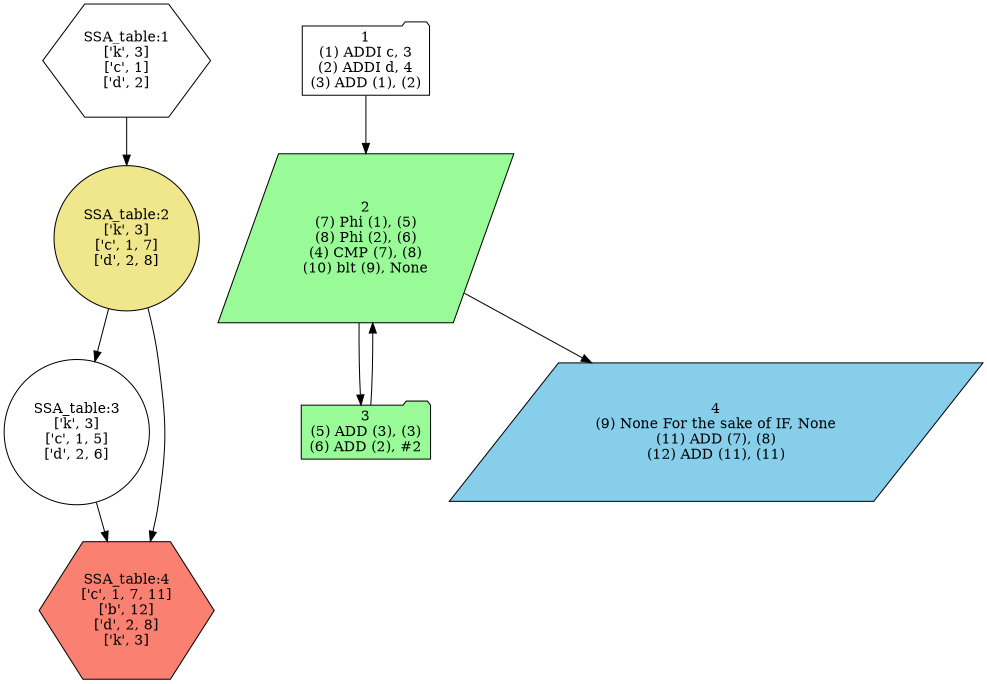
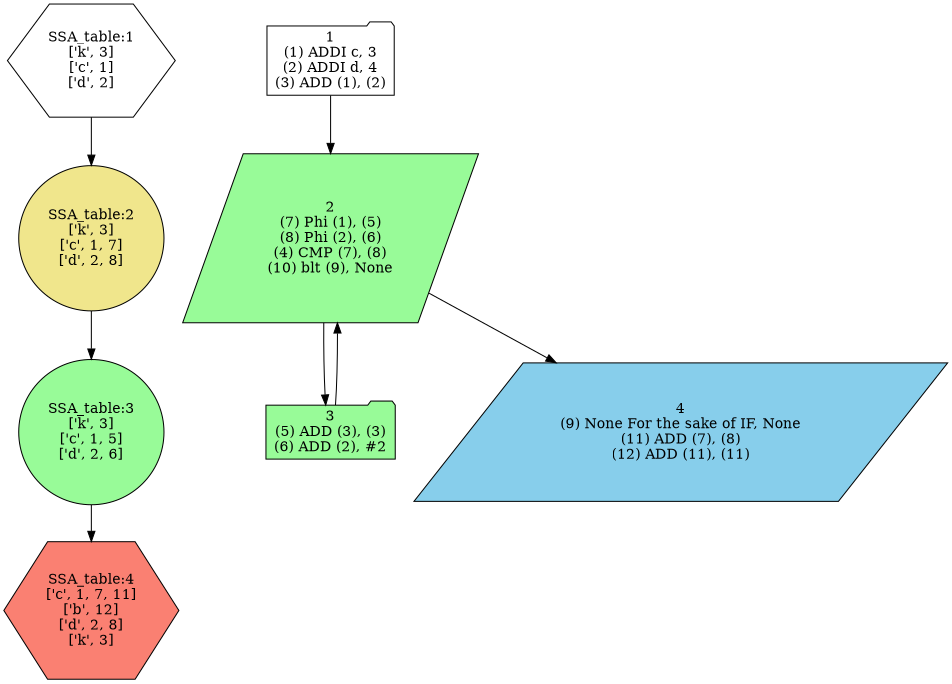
(164, 419) -> none
(77, 432) -> (91, 432)
